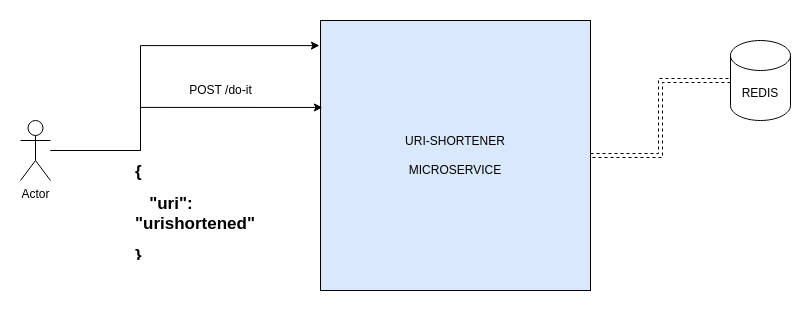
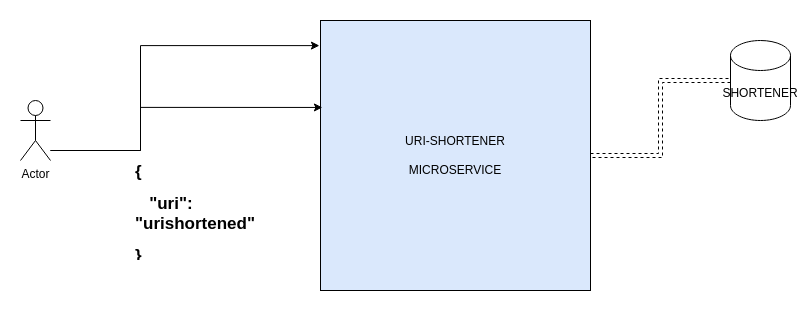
(221, 91) -> none
(761, 94) -> (761, 94)
(36, 151) -> (36, 131)
